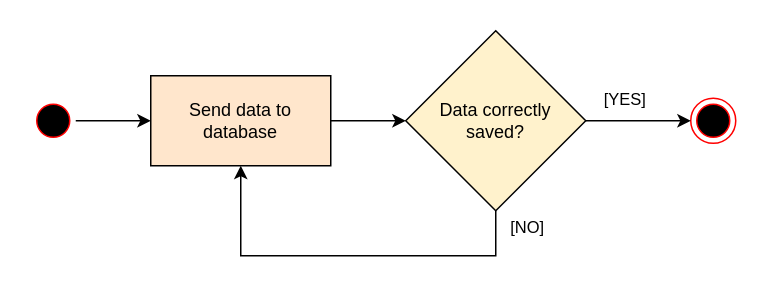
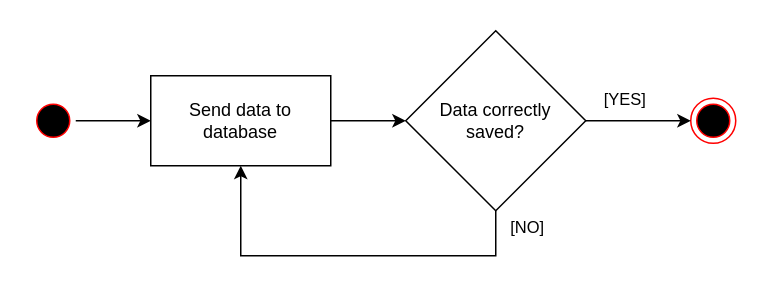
(241, 121) -> (241, 121)
(496, 121) -> (496, 121)
